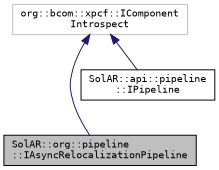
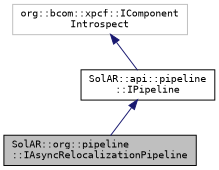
(71, 90) -> (121, 122)
